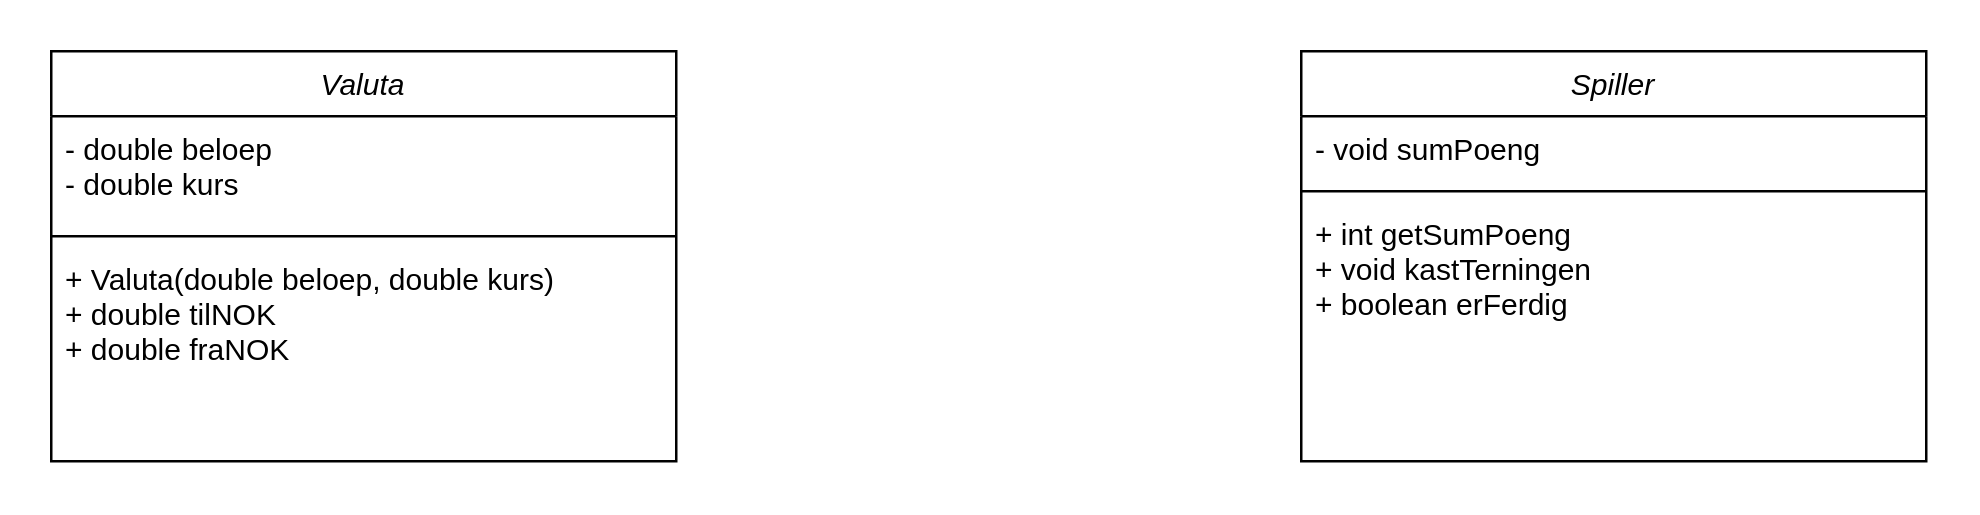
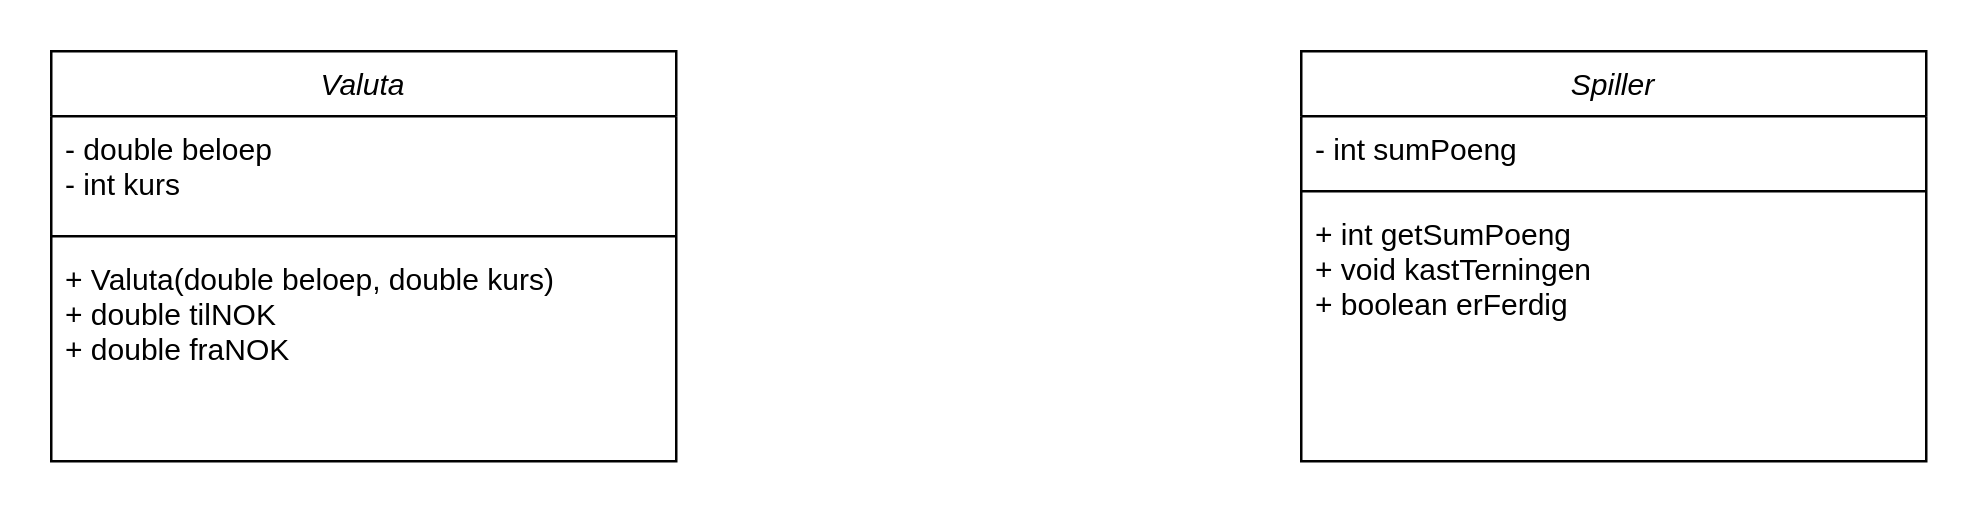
(175, 150) -> (175, 150)
(1429, 150) -> (1421, 150)
